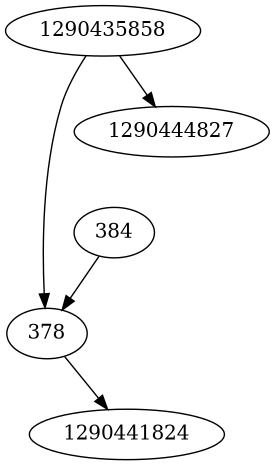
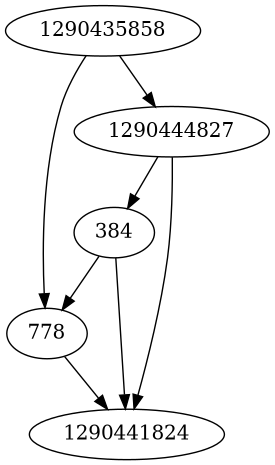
none -> (146, 176)
none -> (165, 277)
none -> (120, 326)
(47, 334) -> (47, 334)
